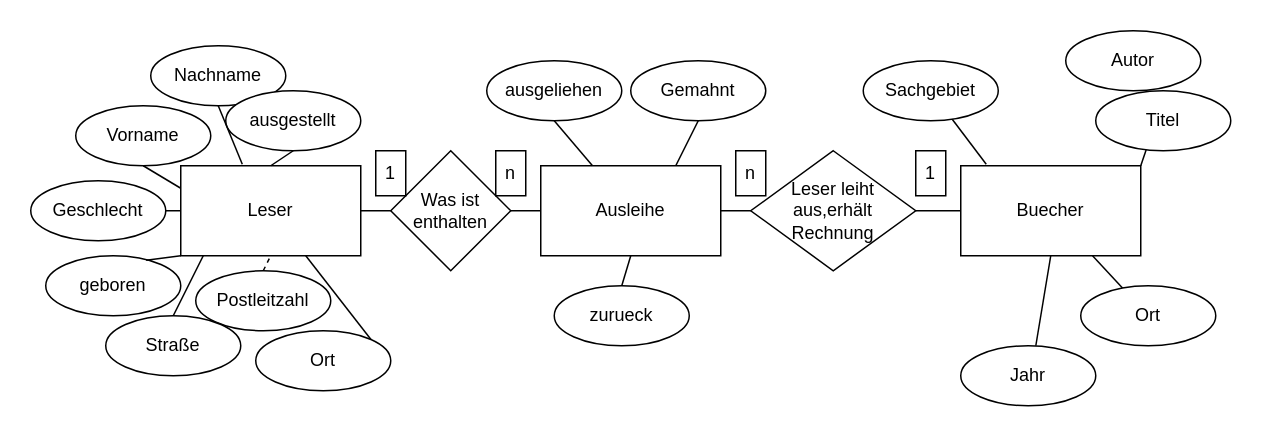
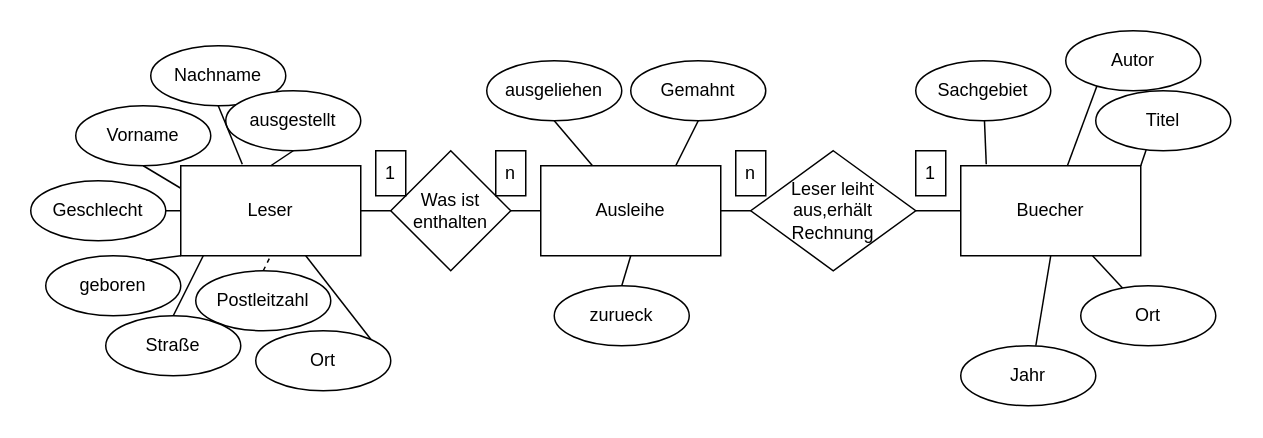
(931, 91) -> (983, 91)
none -> (1082, 126)
